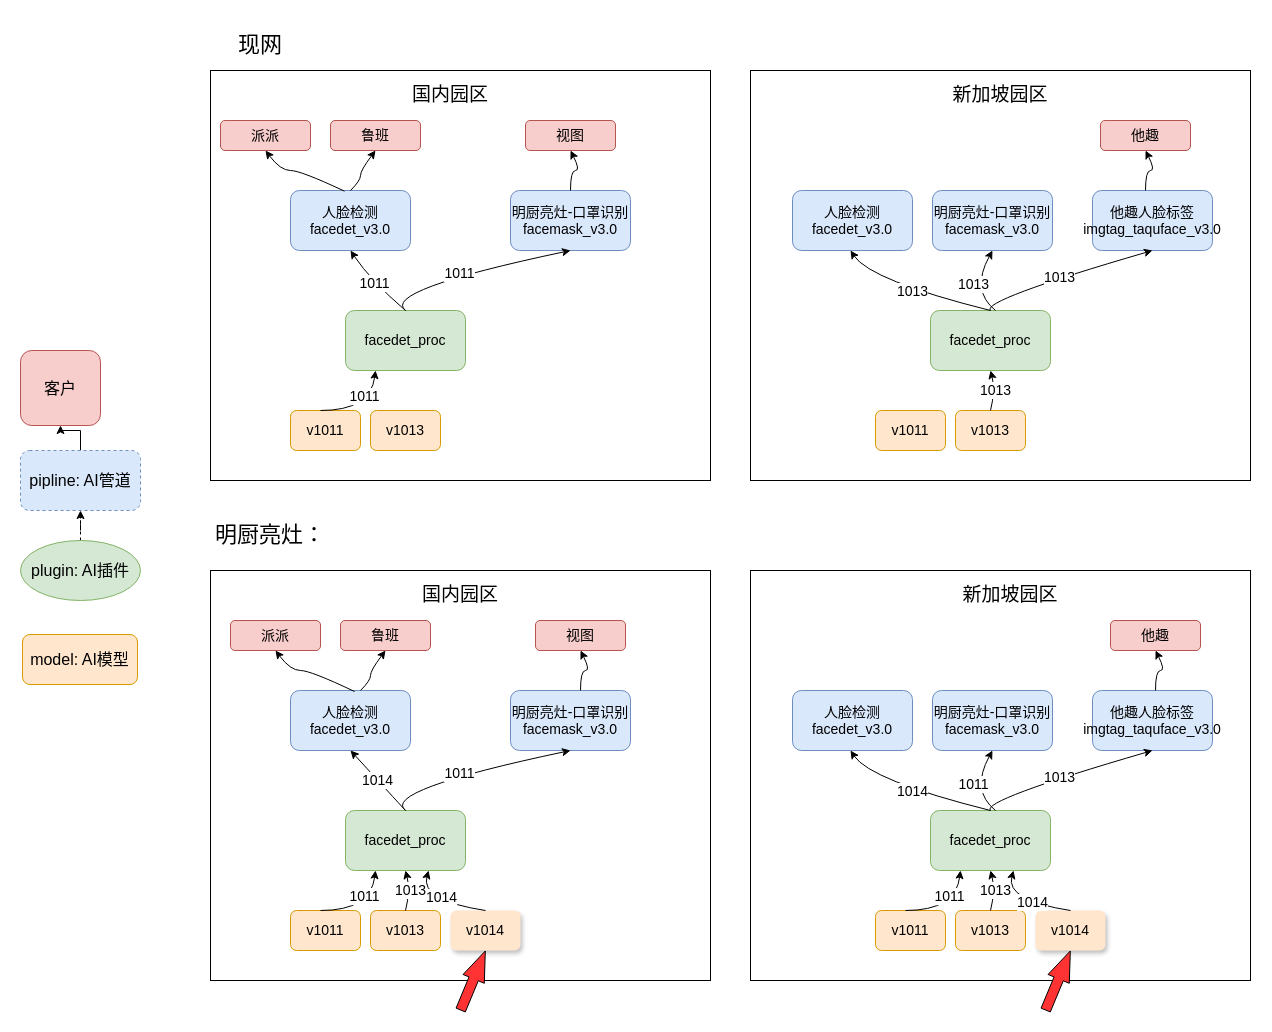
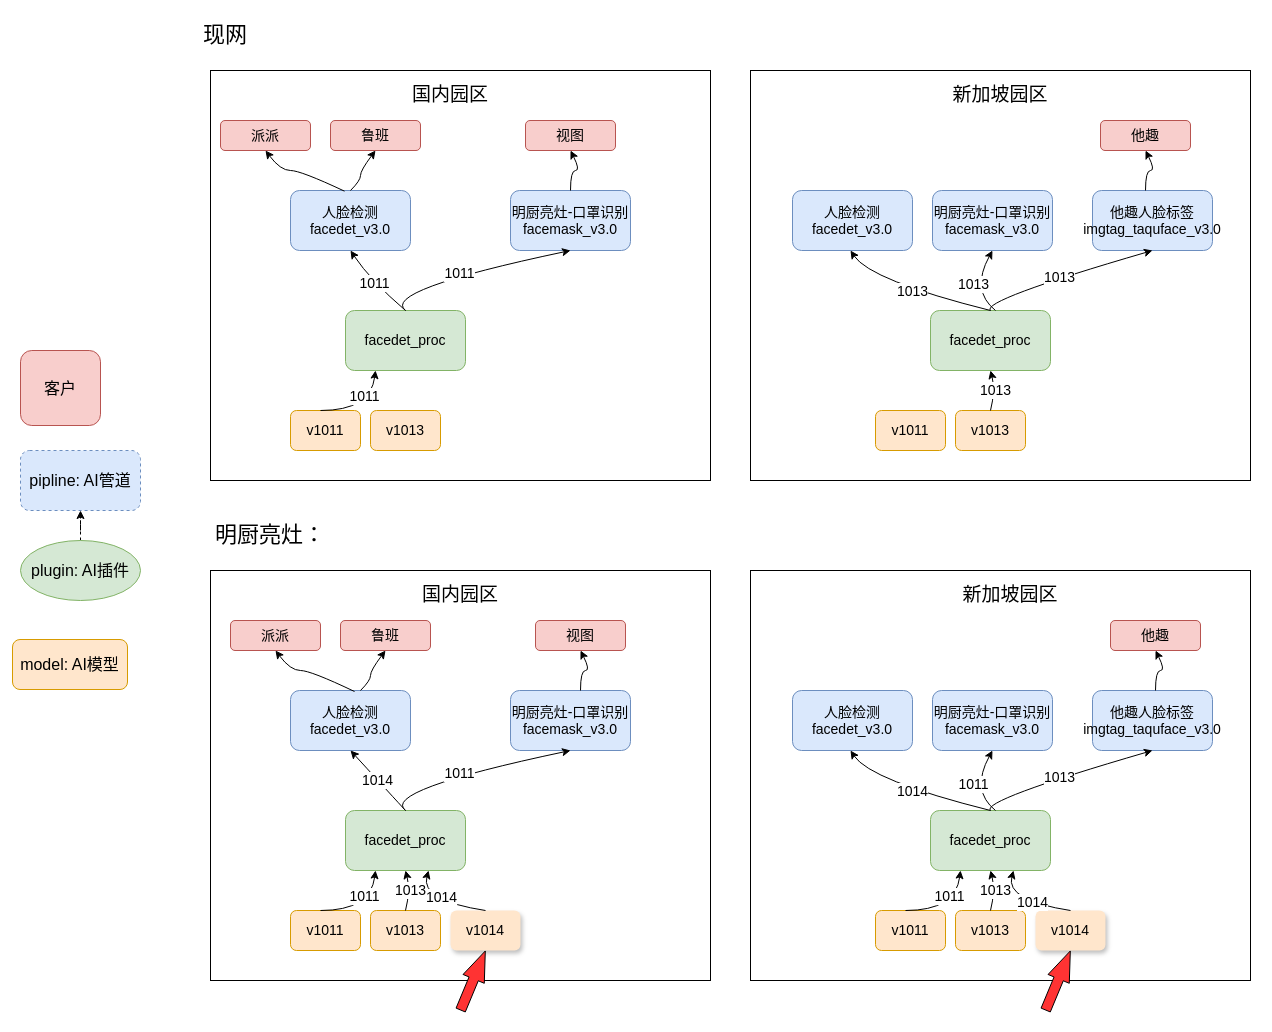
(261, 46) -> (226, 36)
(81, 431) -> none
(80, 660) -> (70, 665)
